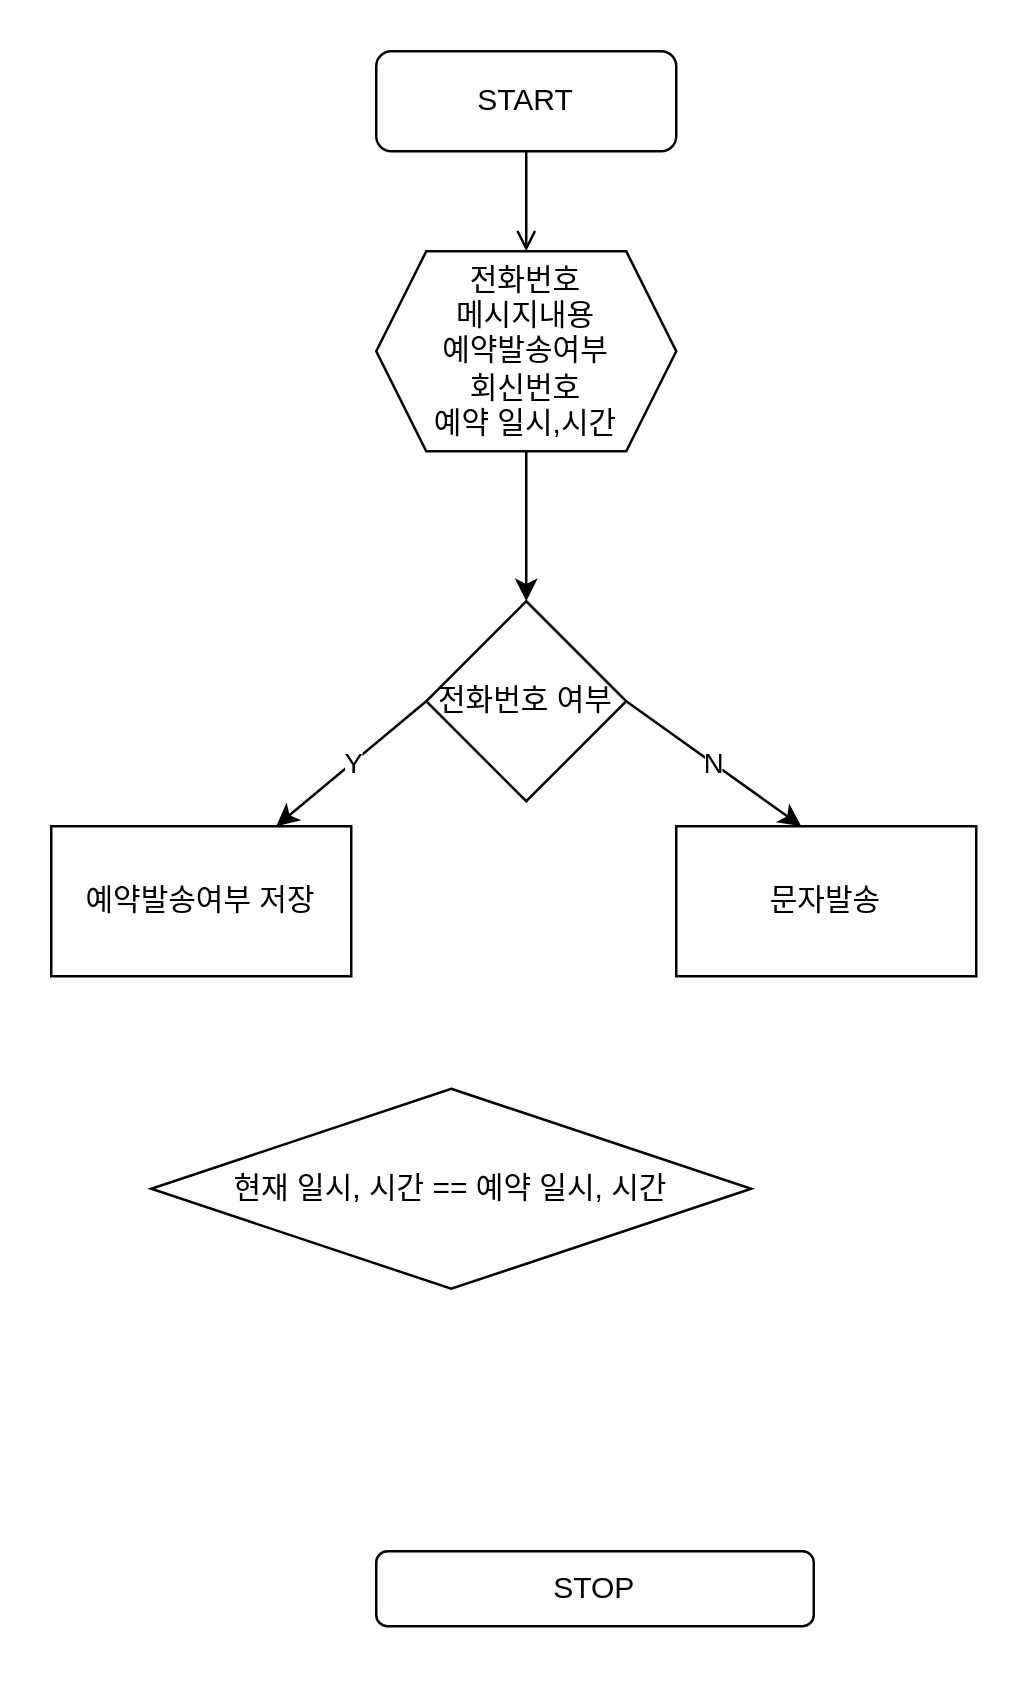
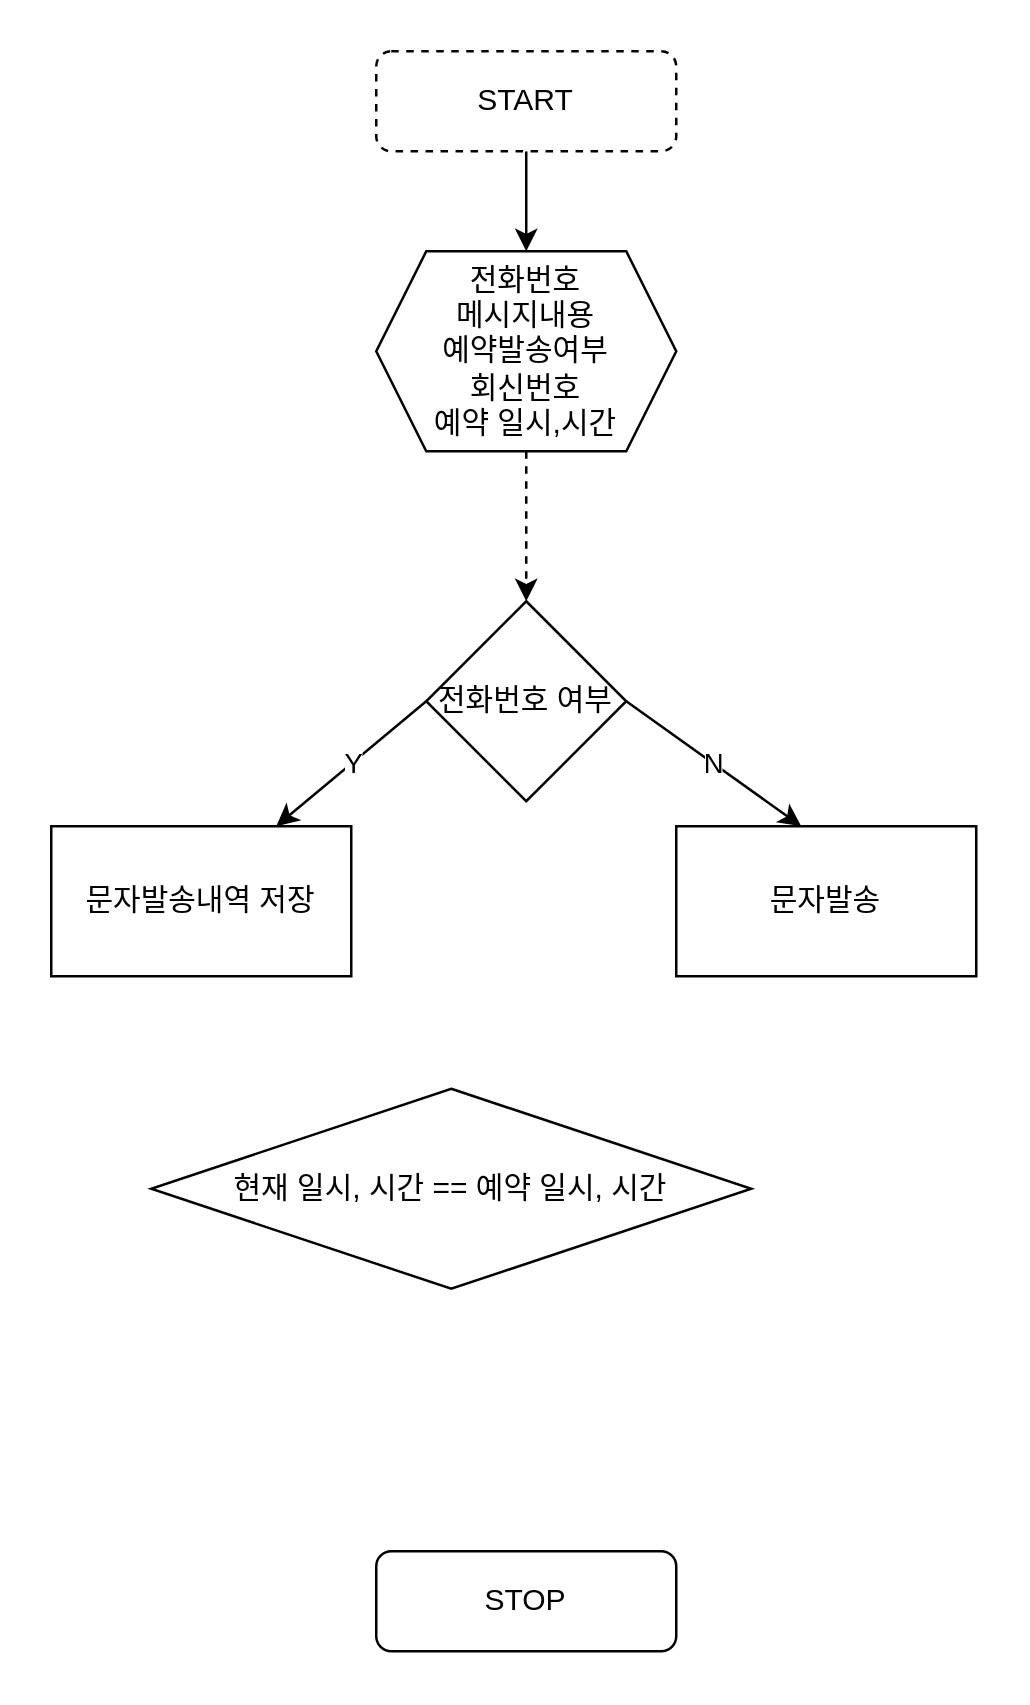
(526, 101) -> (526, 101)
(526, 237) -> (526, 233)
(526, 521) -> (526, 521)
(201, 901) -> (201, 901)
(595, 1589) -> (526, 1601)
